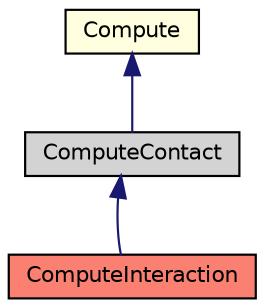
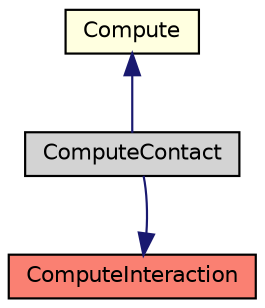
(118, 227) -> (147, 205)
